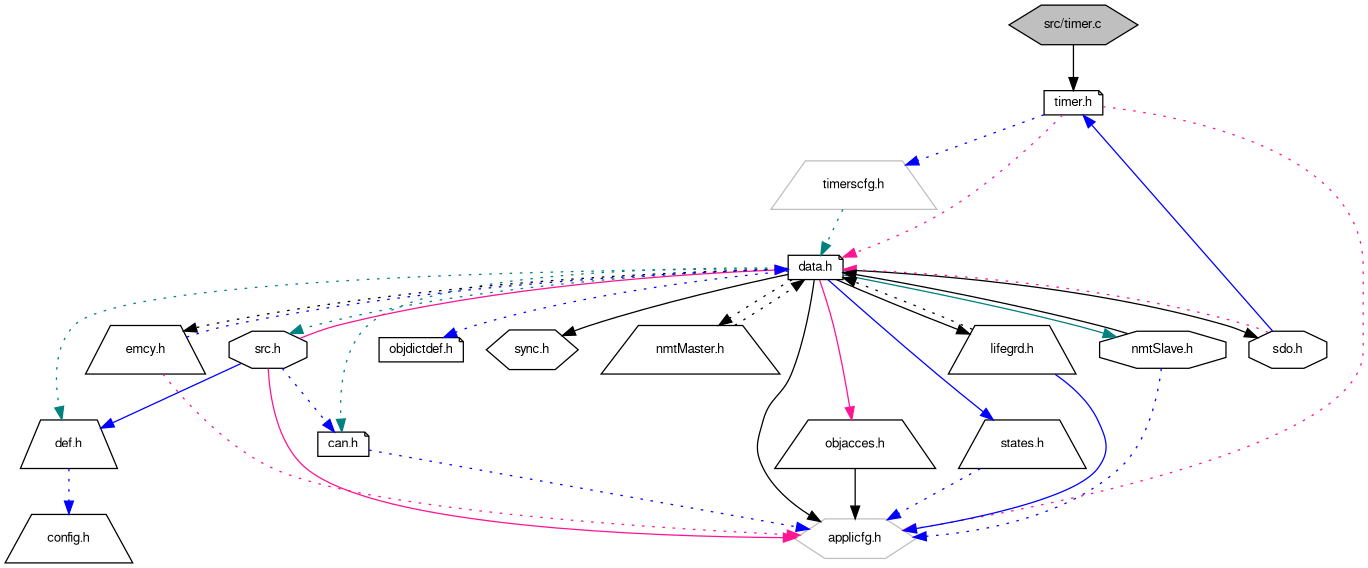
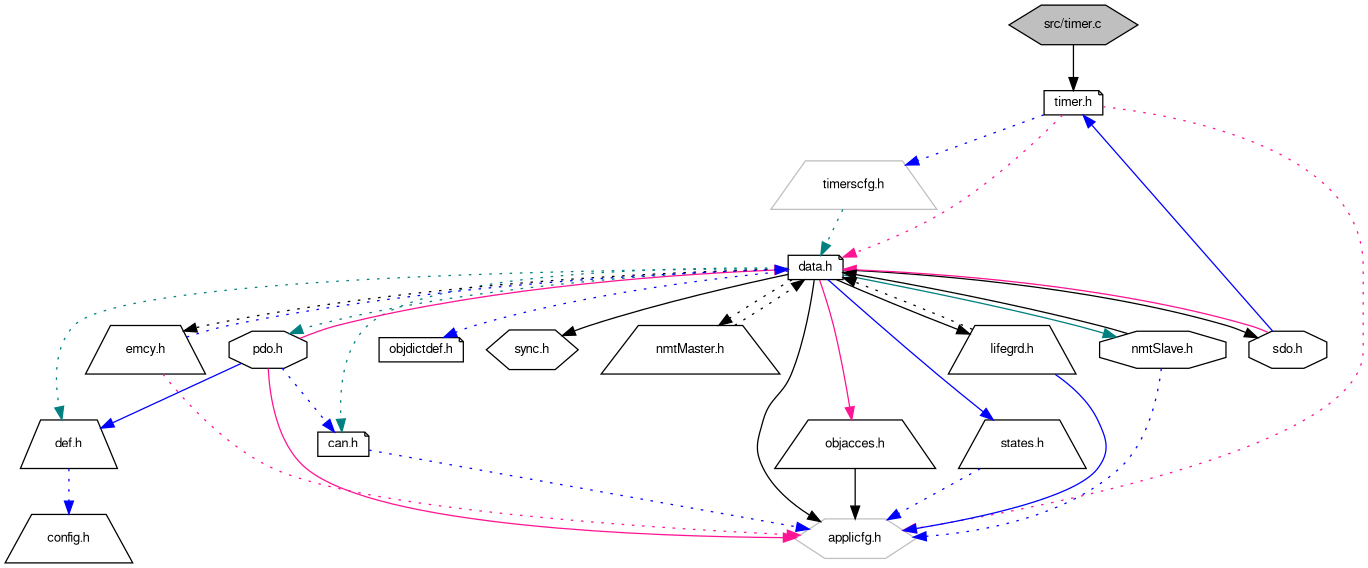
(1064, 288) -> (1064, 288)
(268, 350) -> (268, 350)
